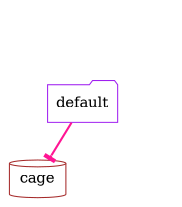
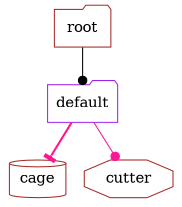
none -> (83, 28)
none -> (129, 179)
